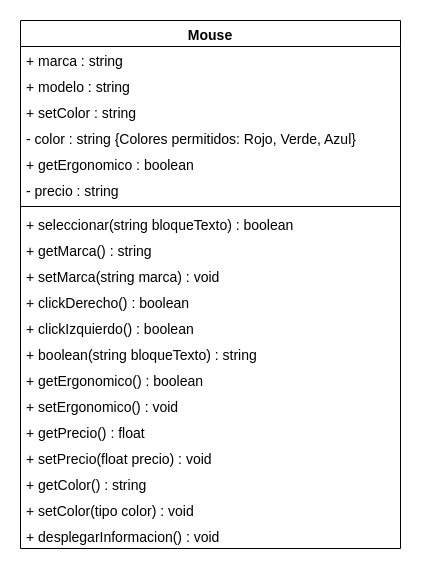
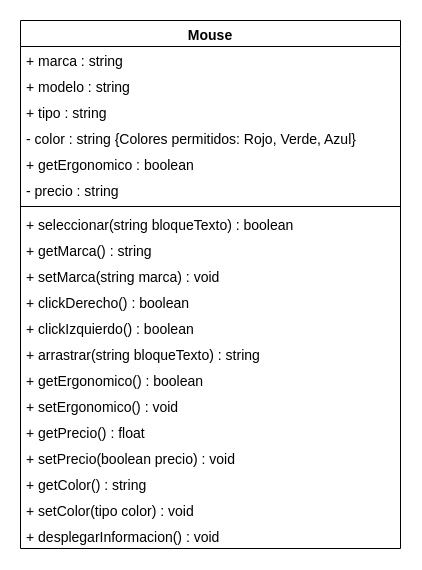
(90, 113) -> (74, 113)
(159, 355) -> (168, 355)
(135, 459) -> (143, 459)
